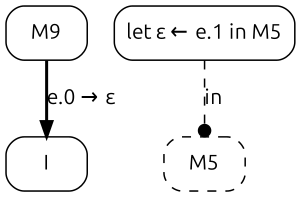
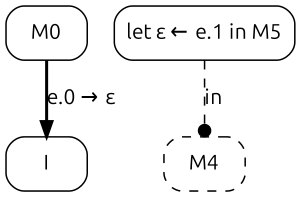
(47, 33) -> (47, 33)
(205, 164) -> (205, 164)
